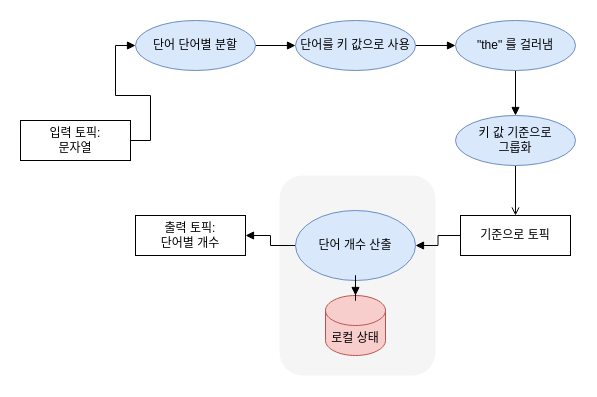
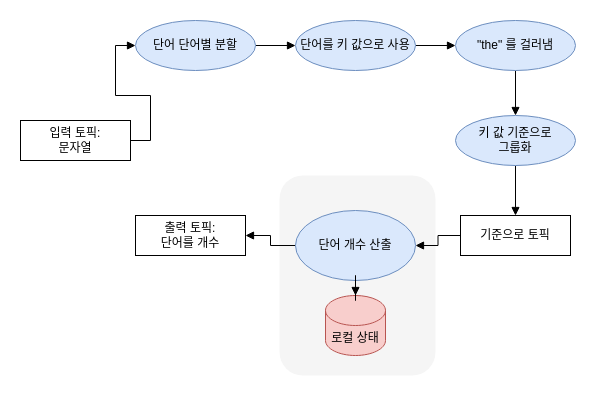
(516, 208) -> (516, 206)
(191, 236) -> (191, 236)
